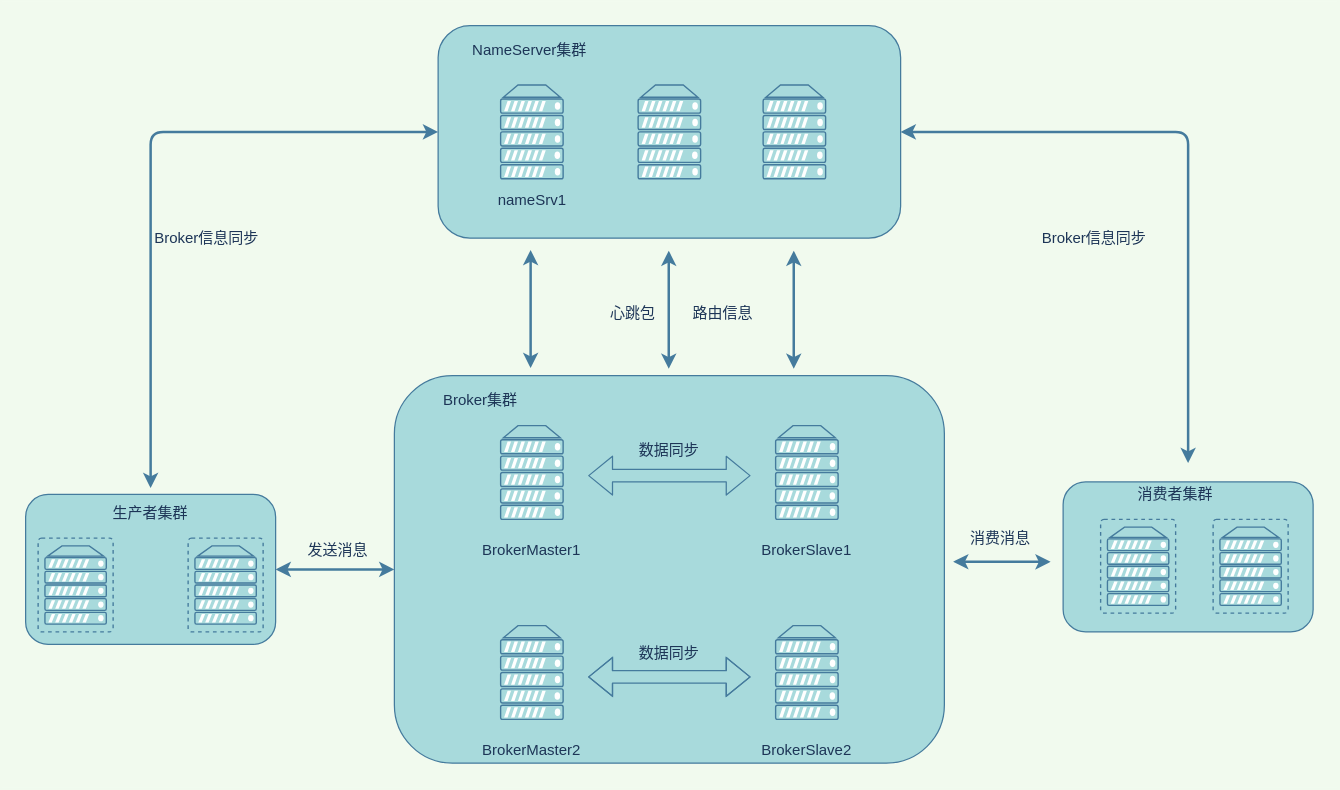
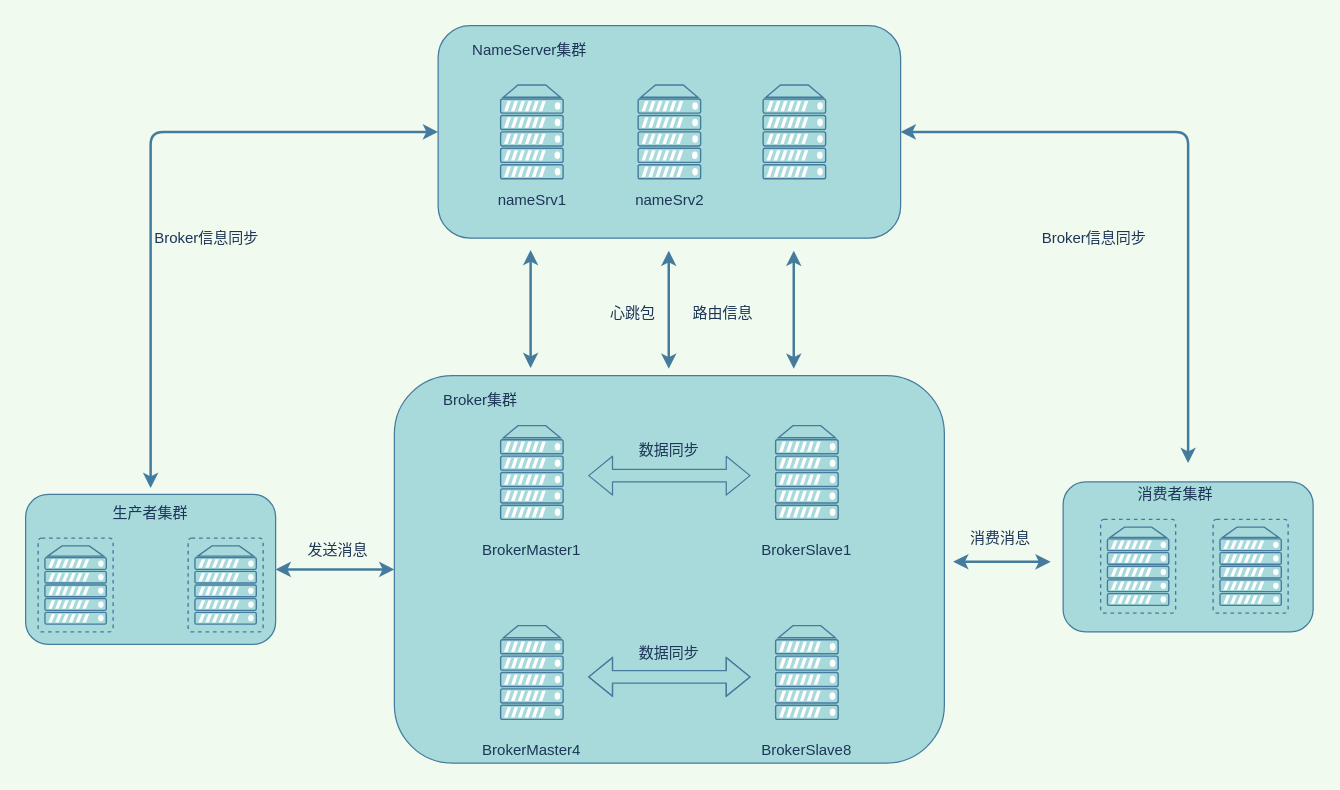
none -> (669, 201)
(532, 751) -> (532, 751)
(807, 751) -> (807, 751)
